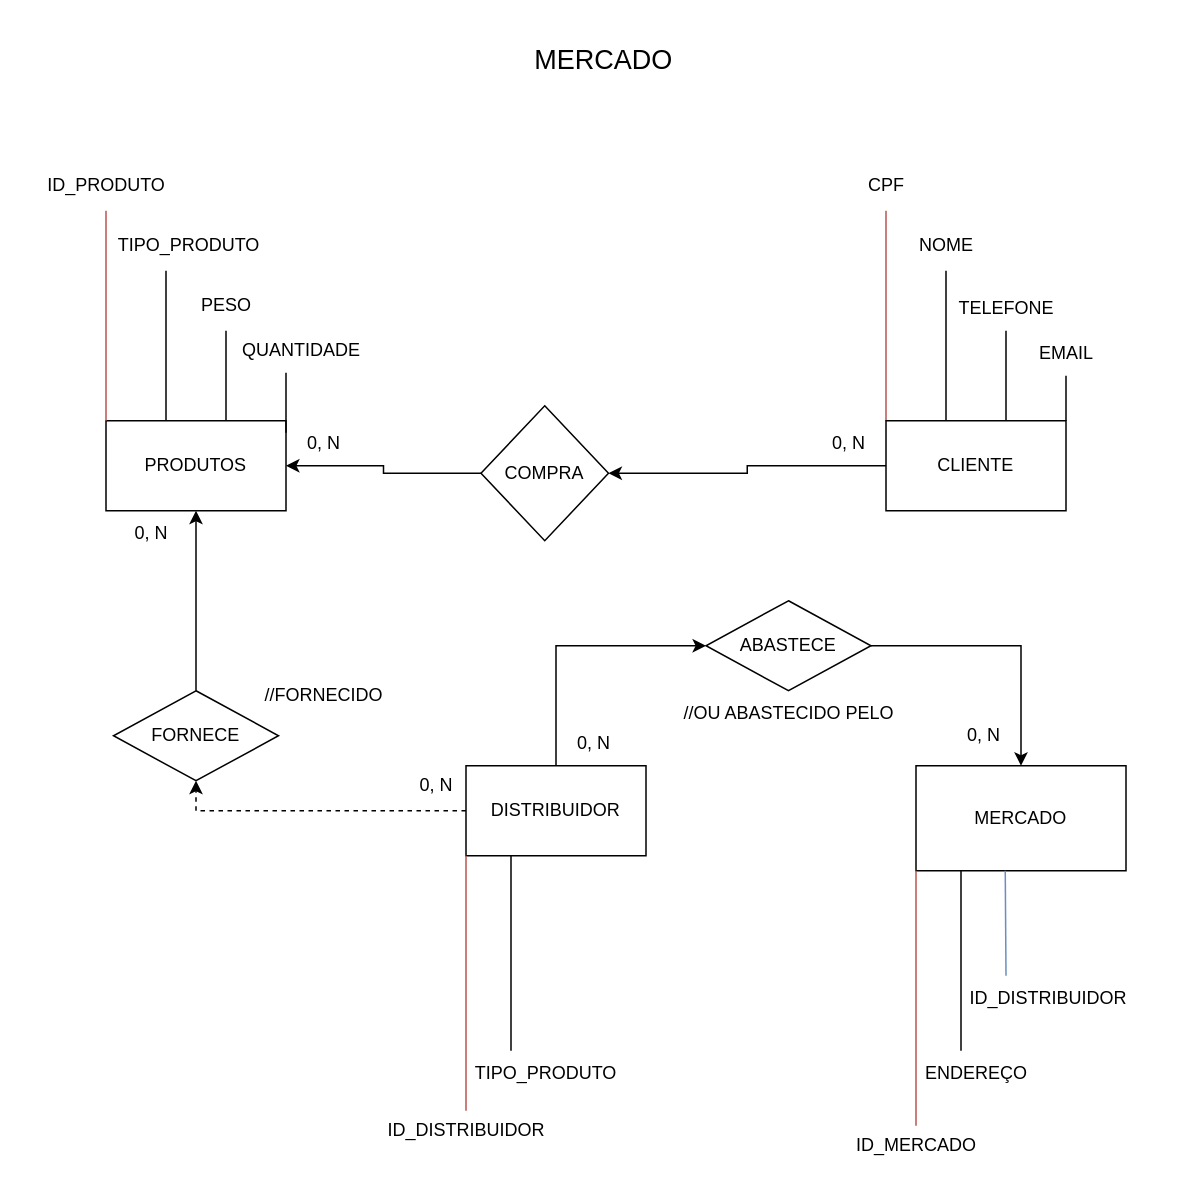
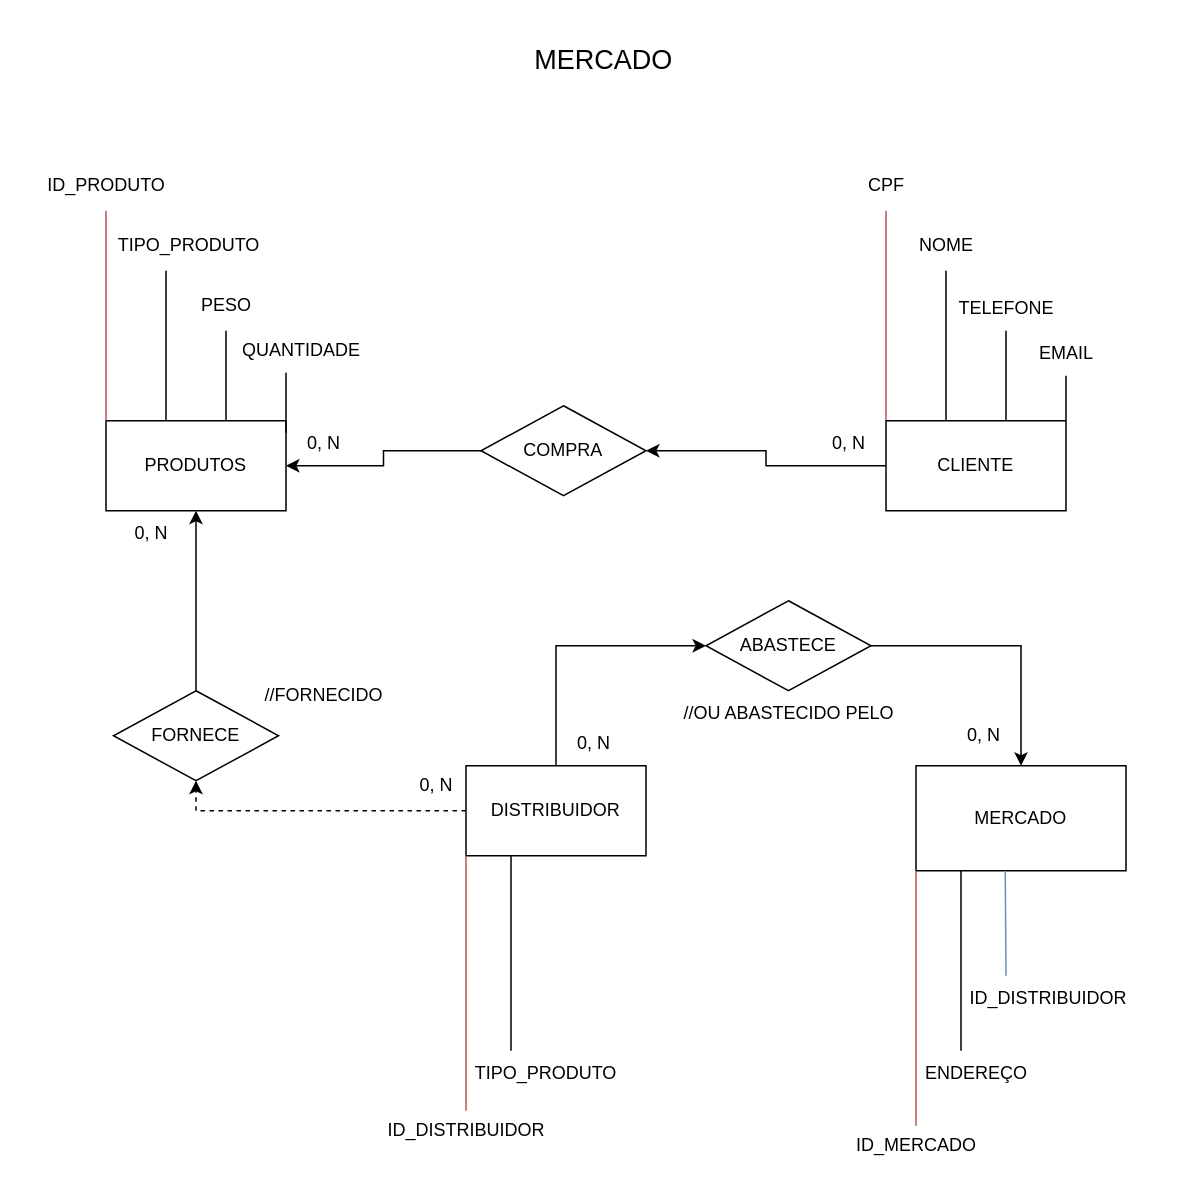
(545, 473) -> (563, 451)
